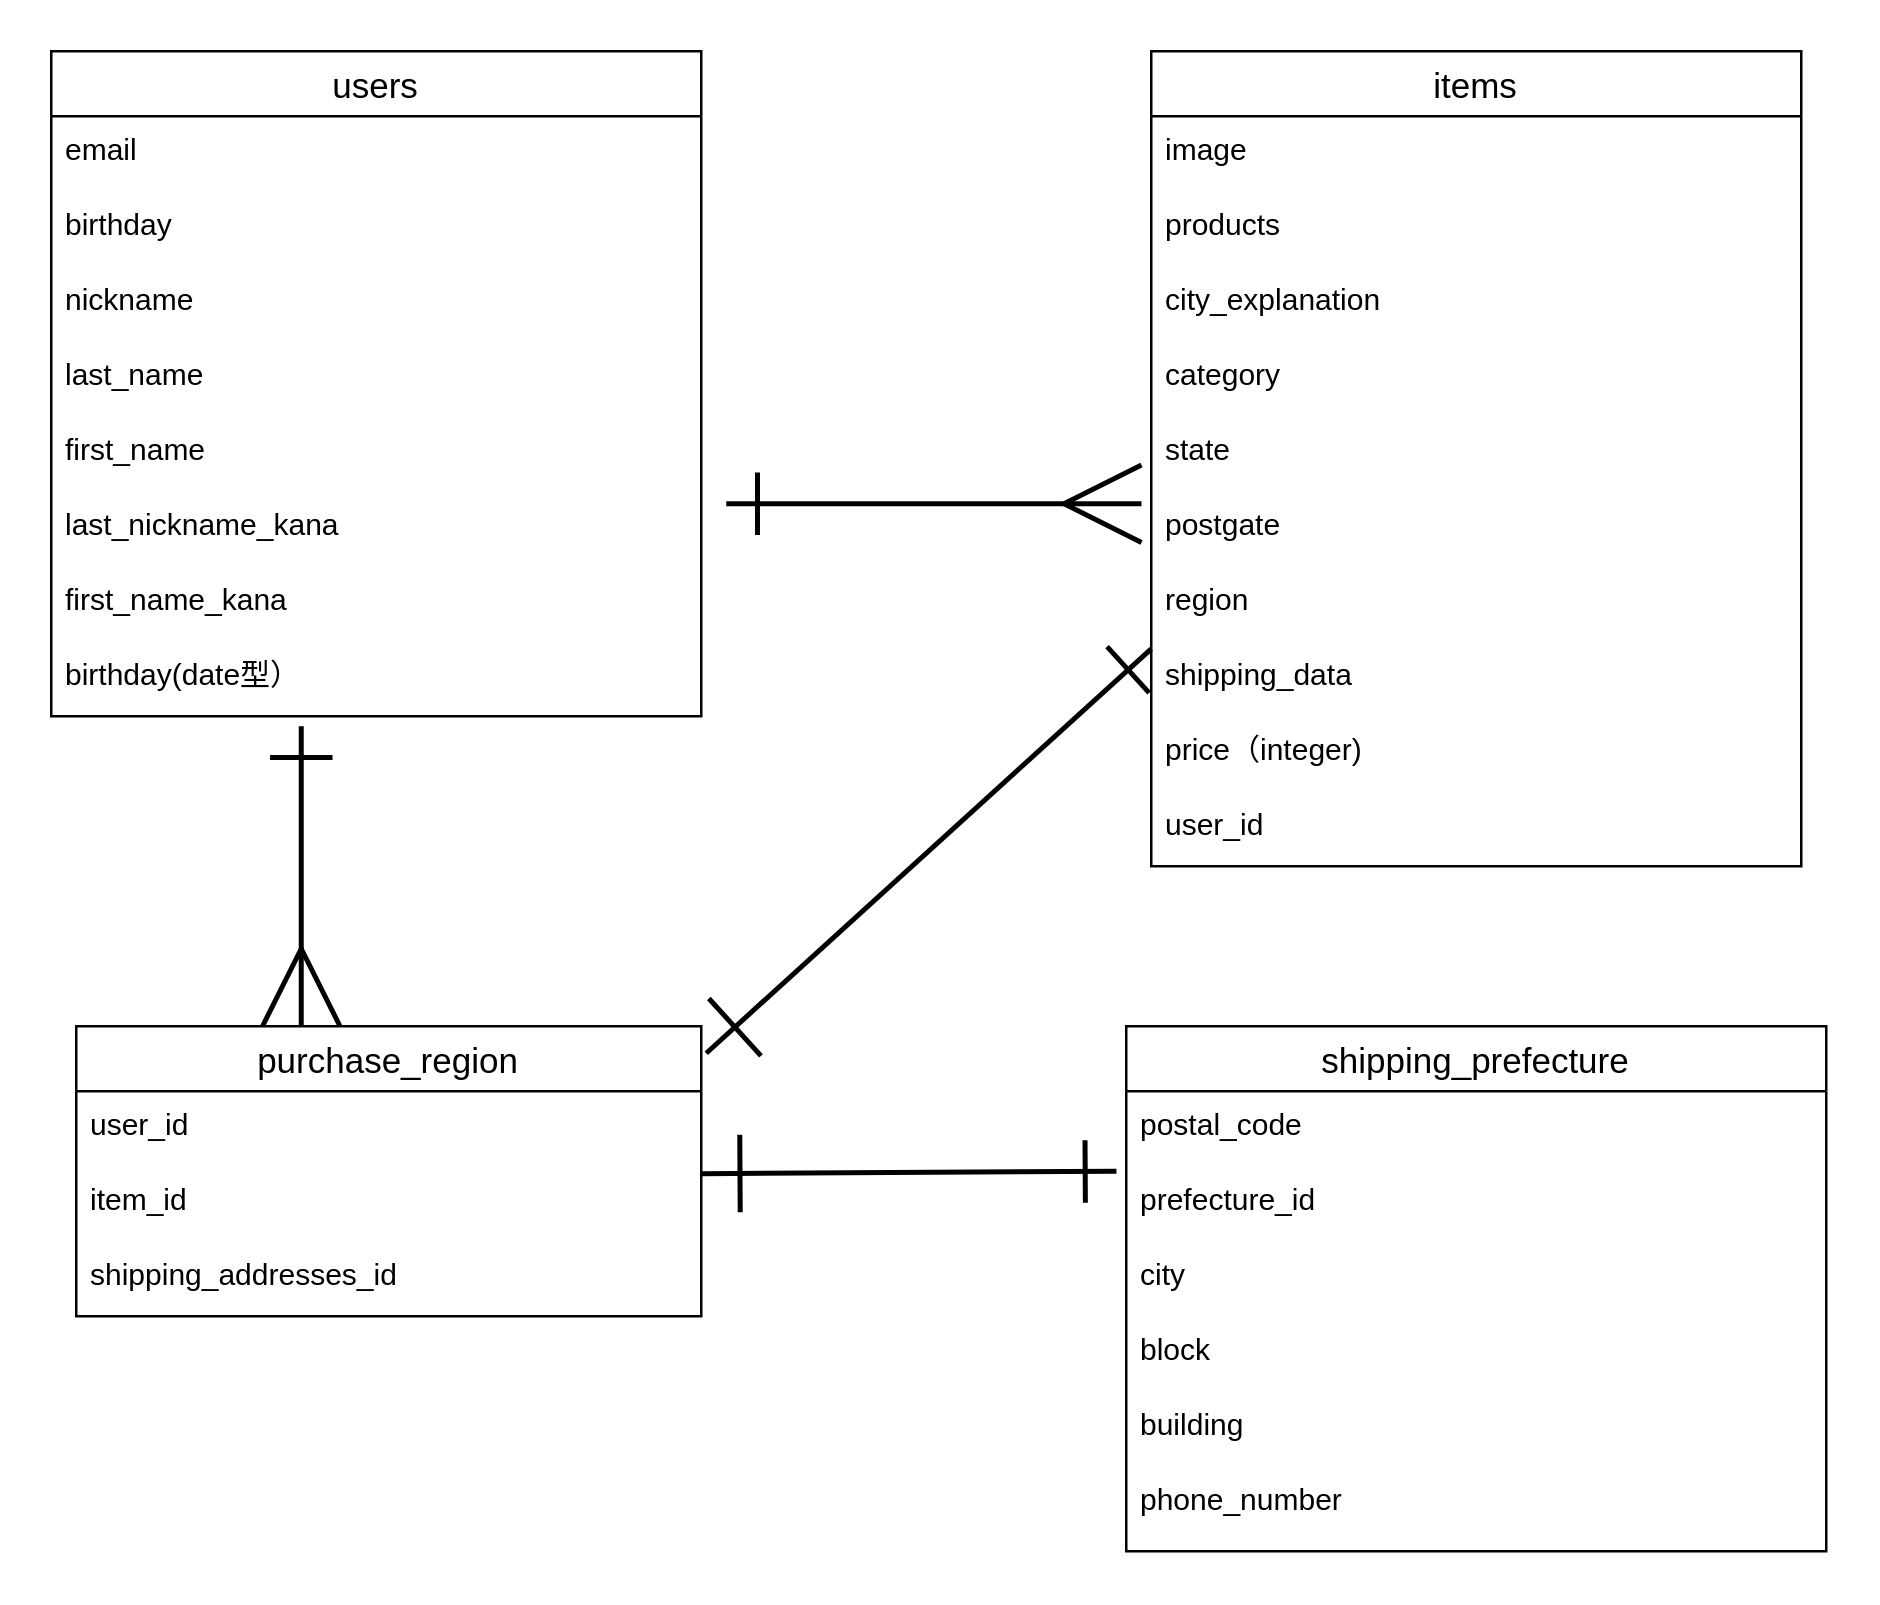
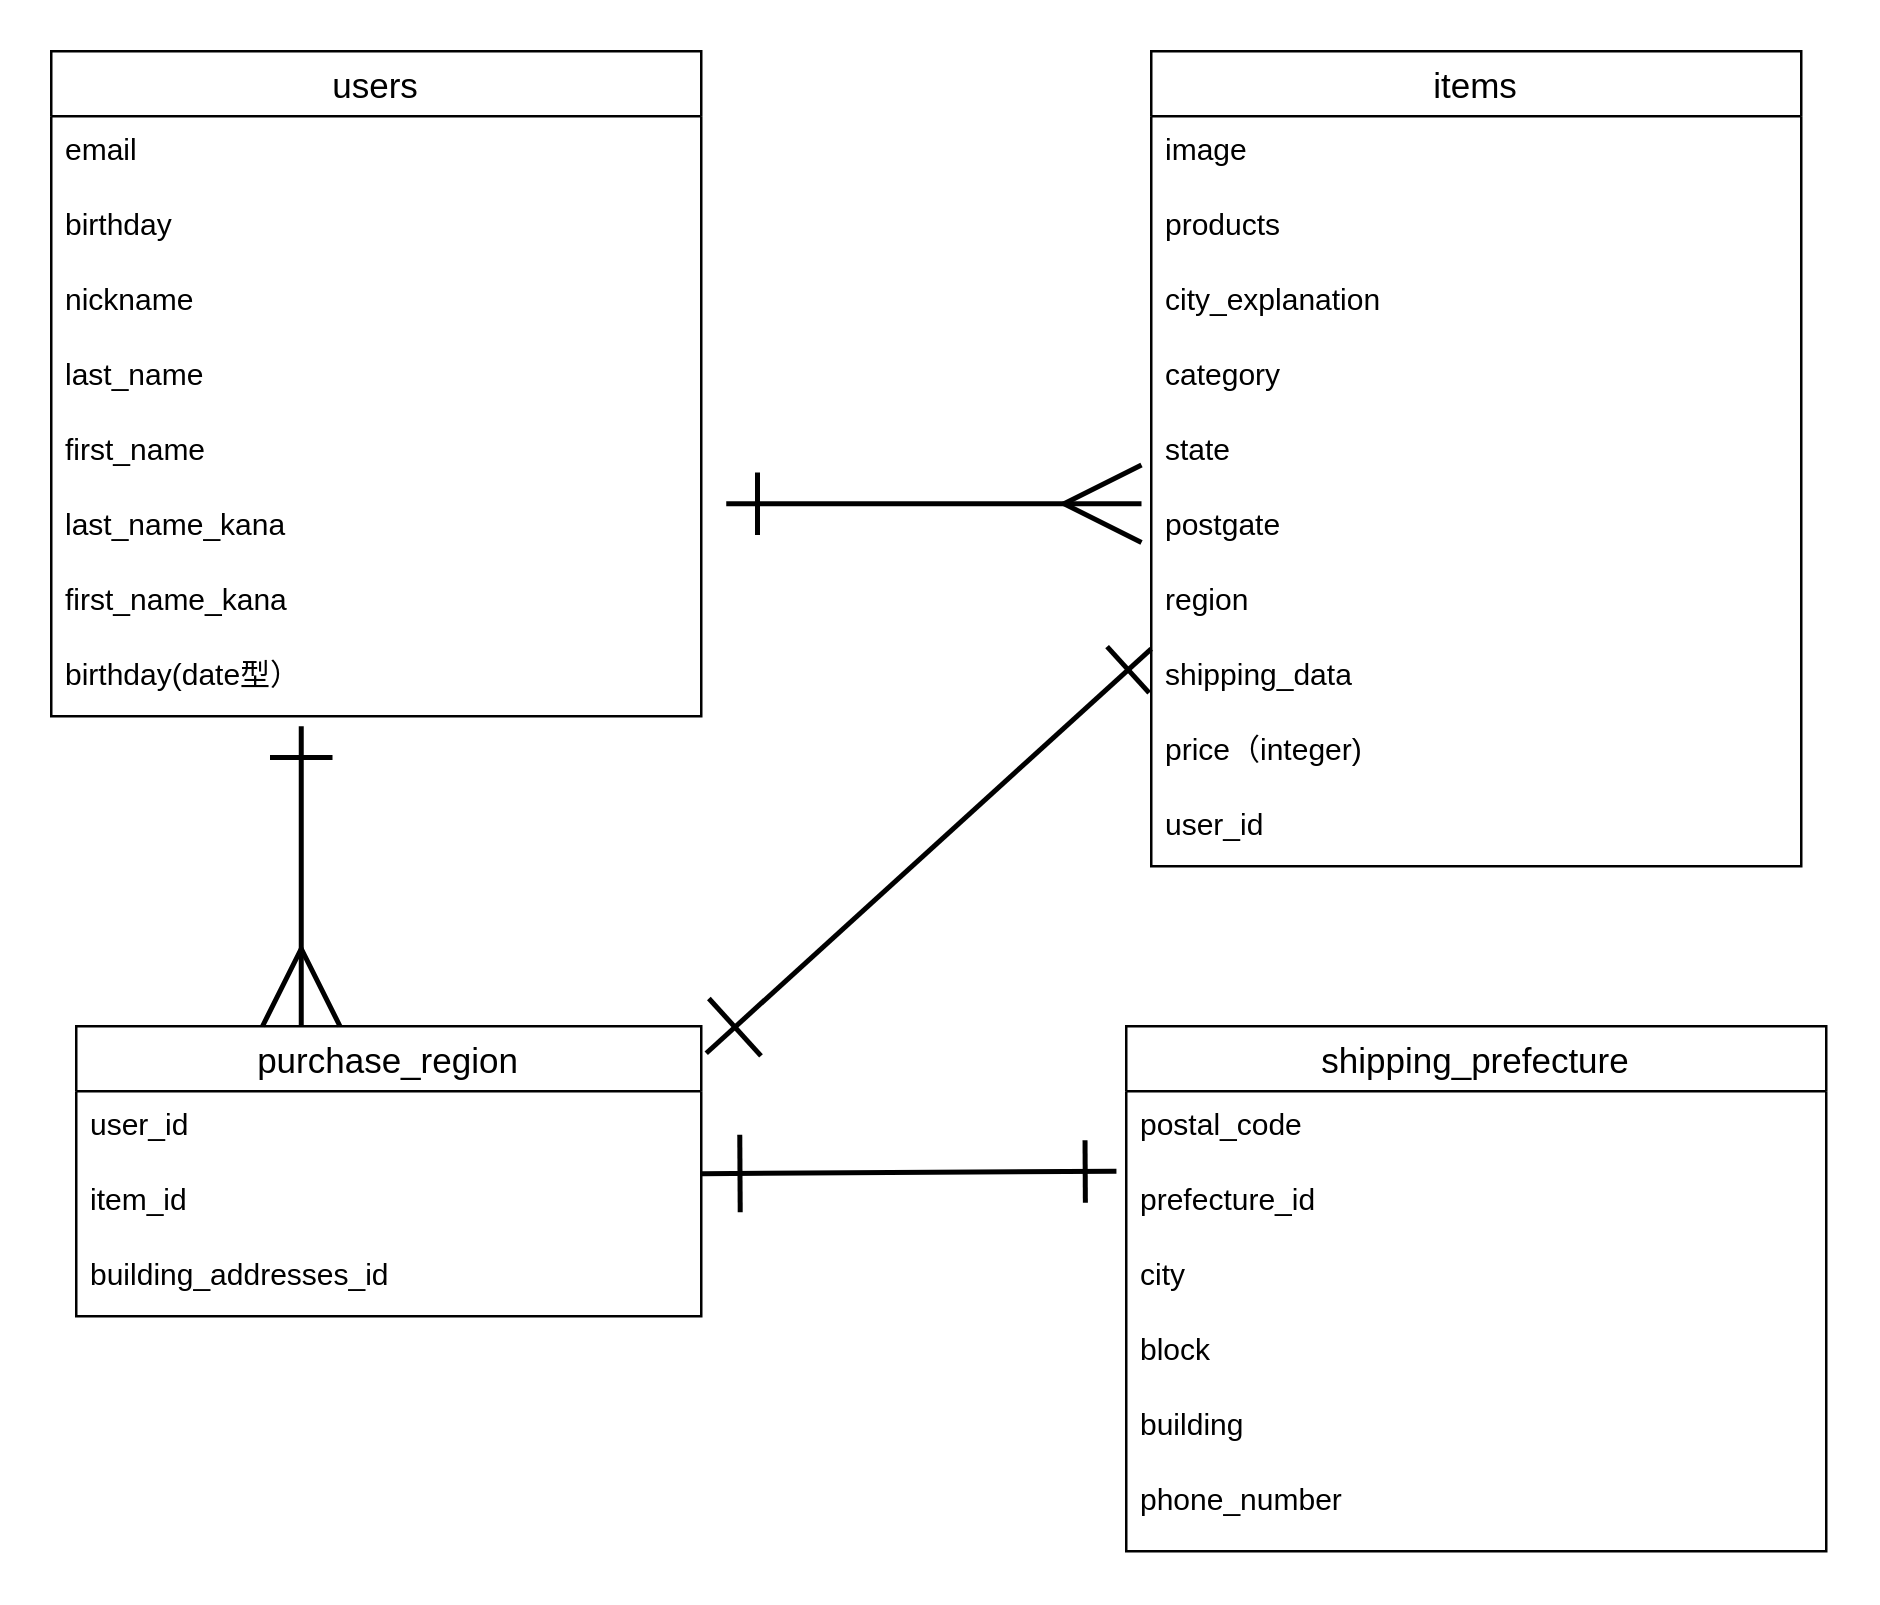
(208, 525) -> (179, 525)
(255, 1275) -> (251, 1275)
